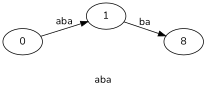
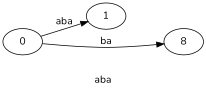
(141, 28) -> (99, 47)
